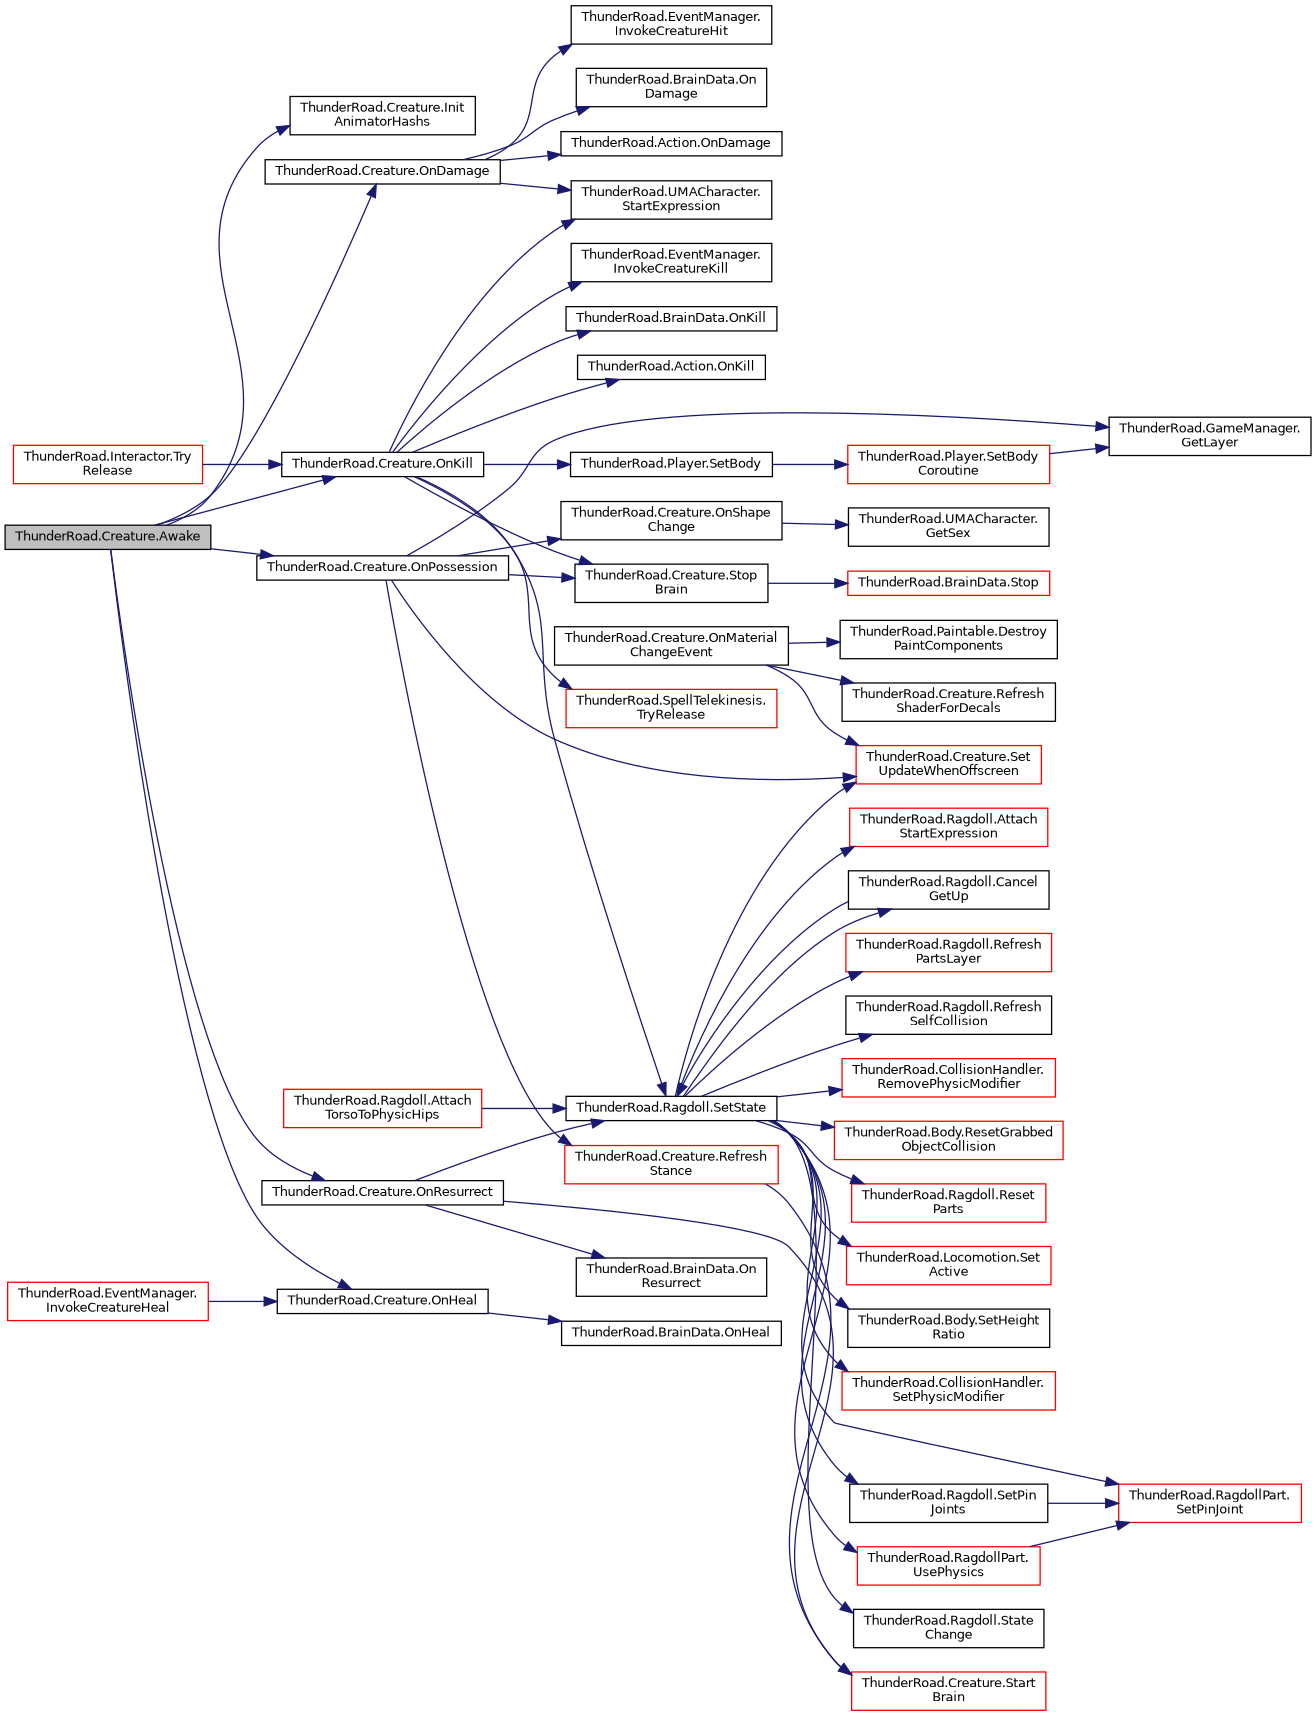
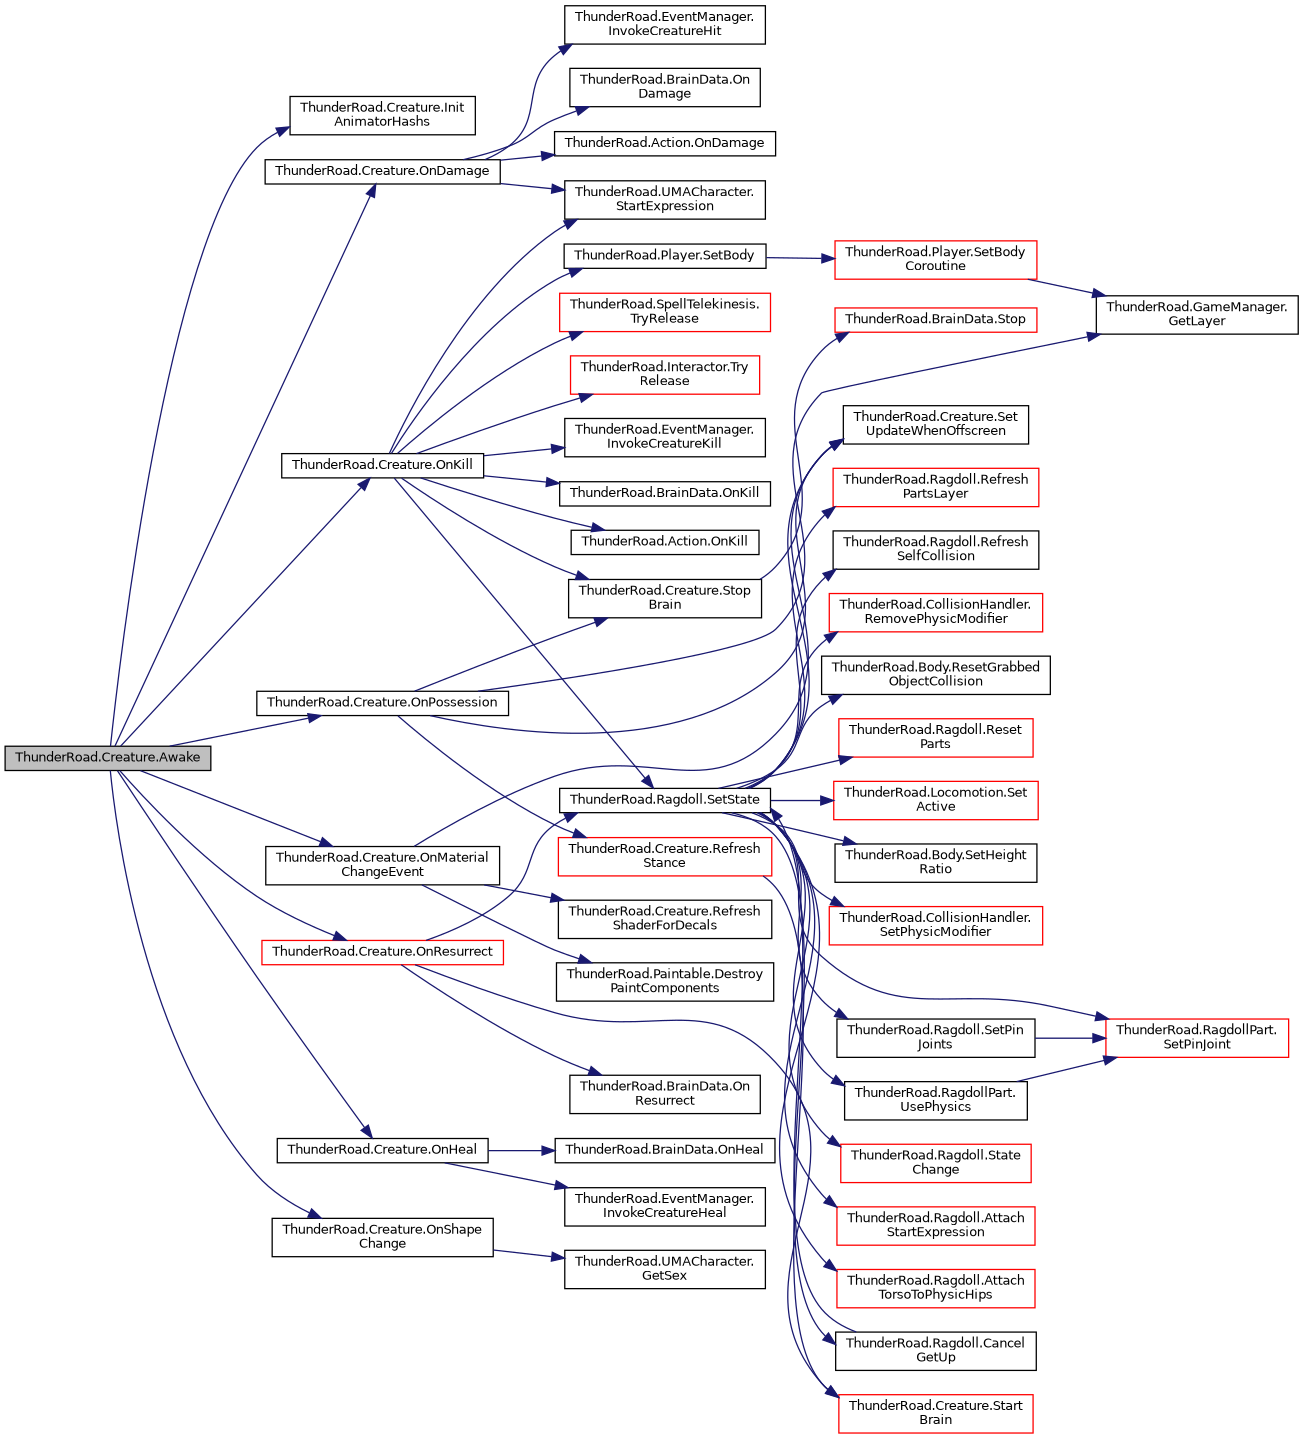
(246, 464) -> (498, 425)
(501, 549) -> (166, 1014)
(949, 765) -> (936, 425)
none -> (230, 806)
(517, 1108) -> (782, 1130)
(949, 1140) -> (936, 675)
(383, 1193) -> (383, 953)
(108, 1301) -> (665, 1207)
(236, 1301) -> (500, 1174)
(949, 1566) -> (936, 1101)
(949, 1629) -> (936, 1163)
